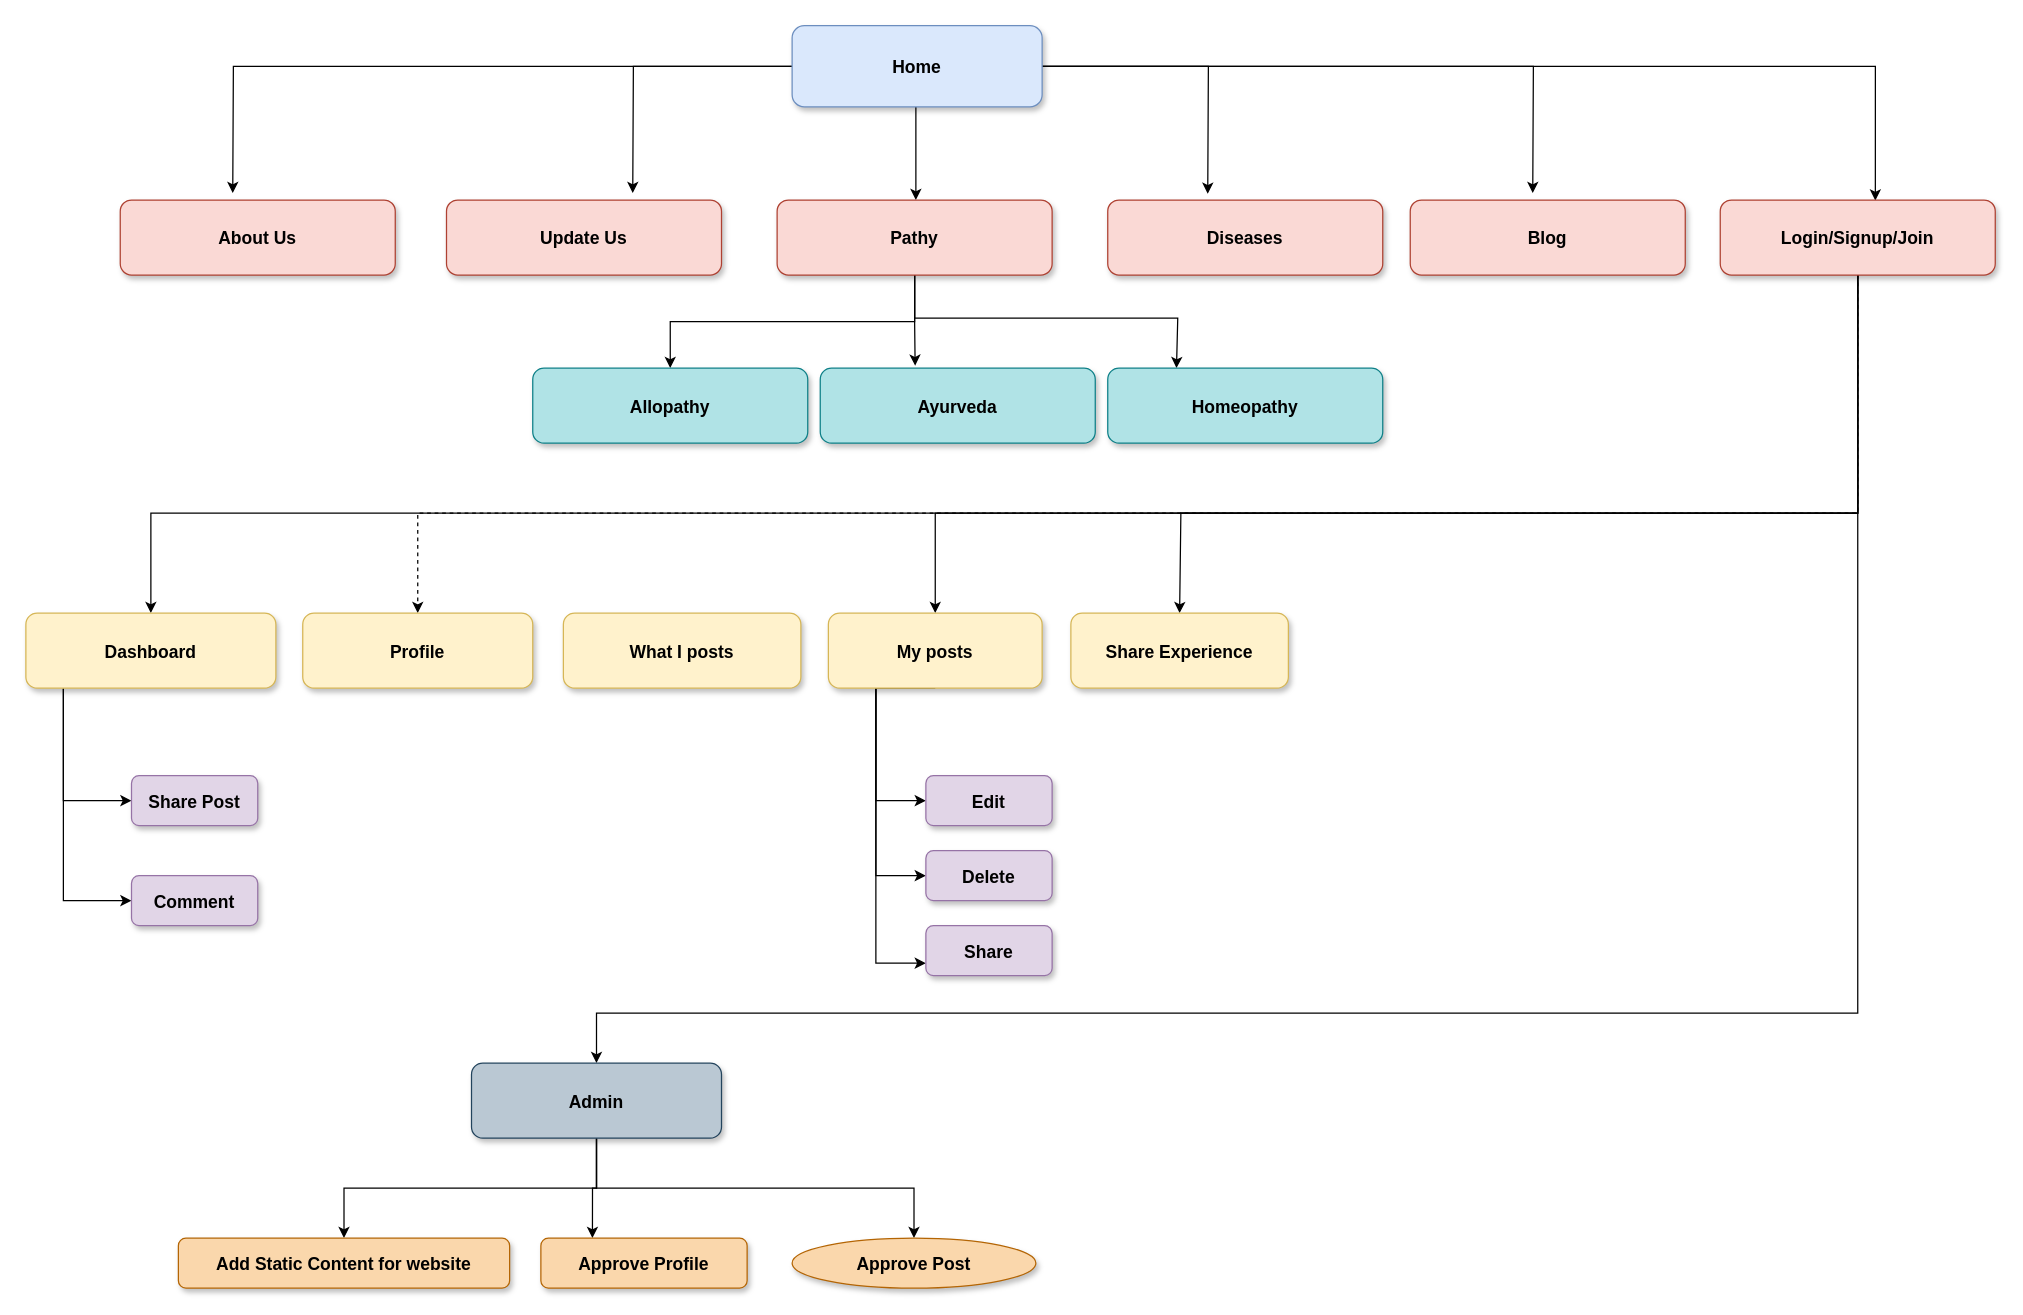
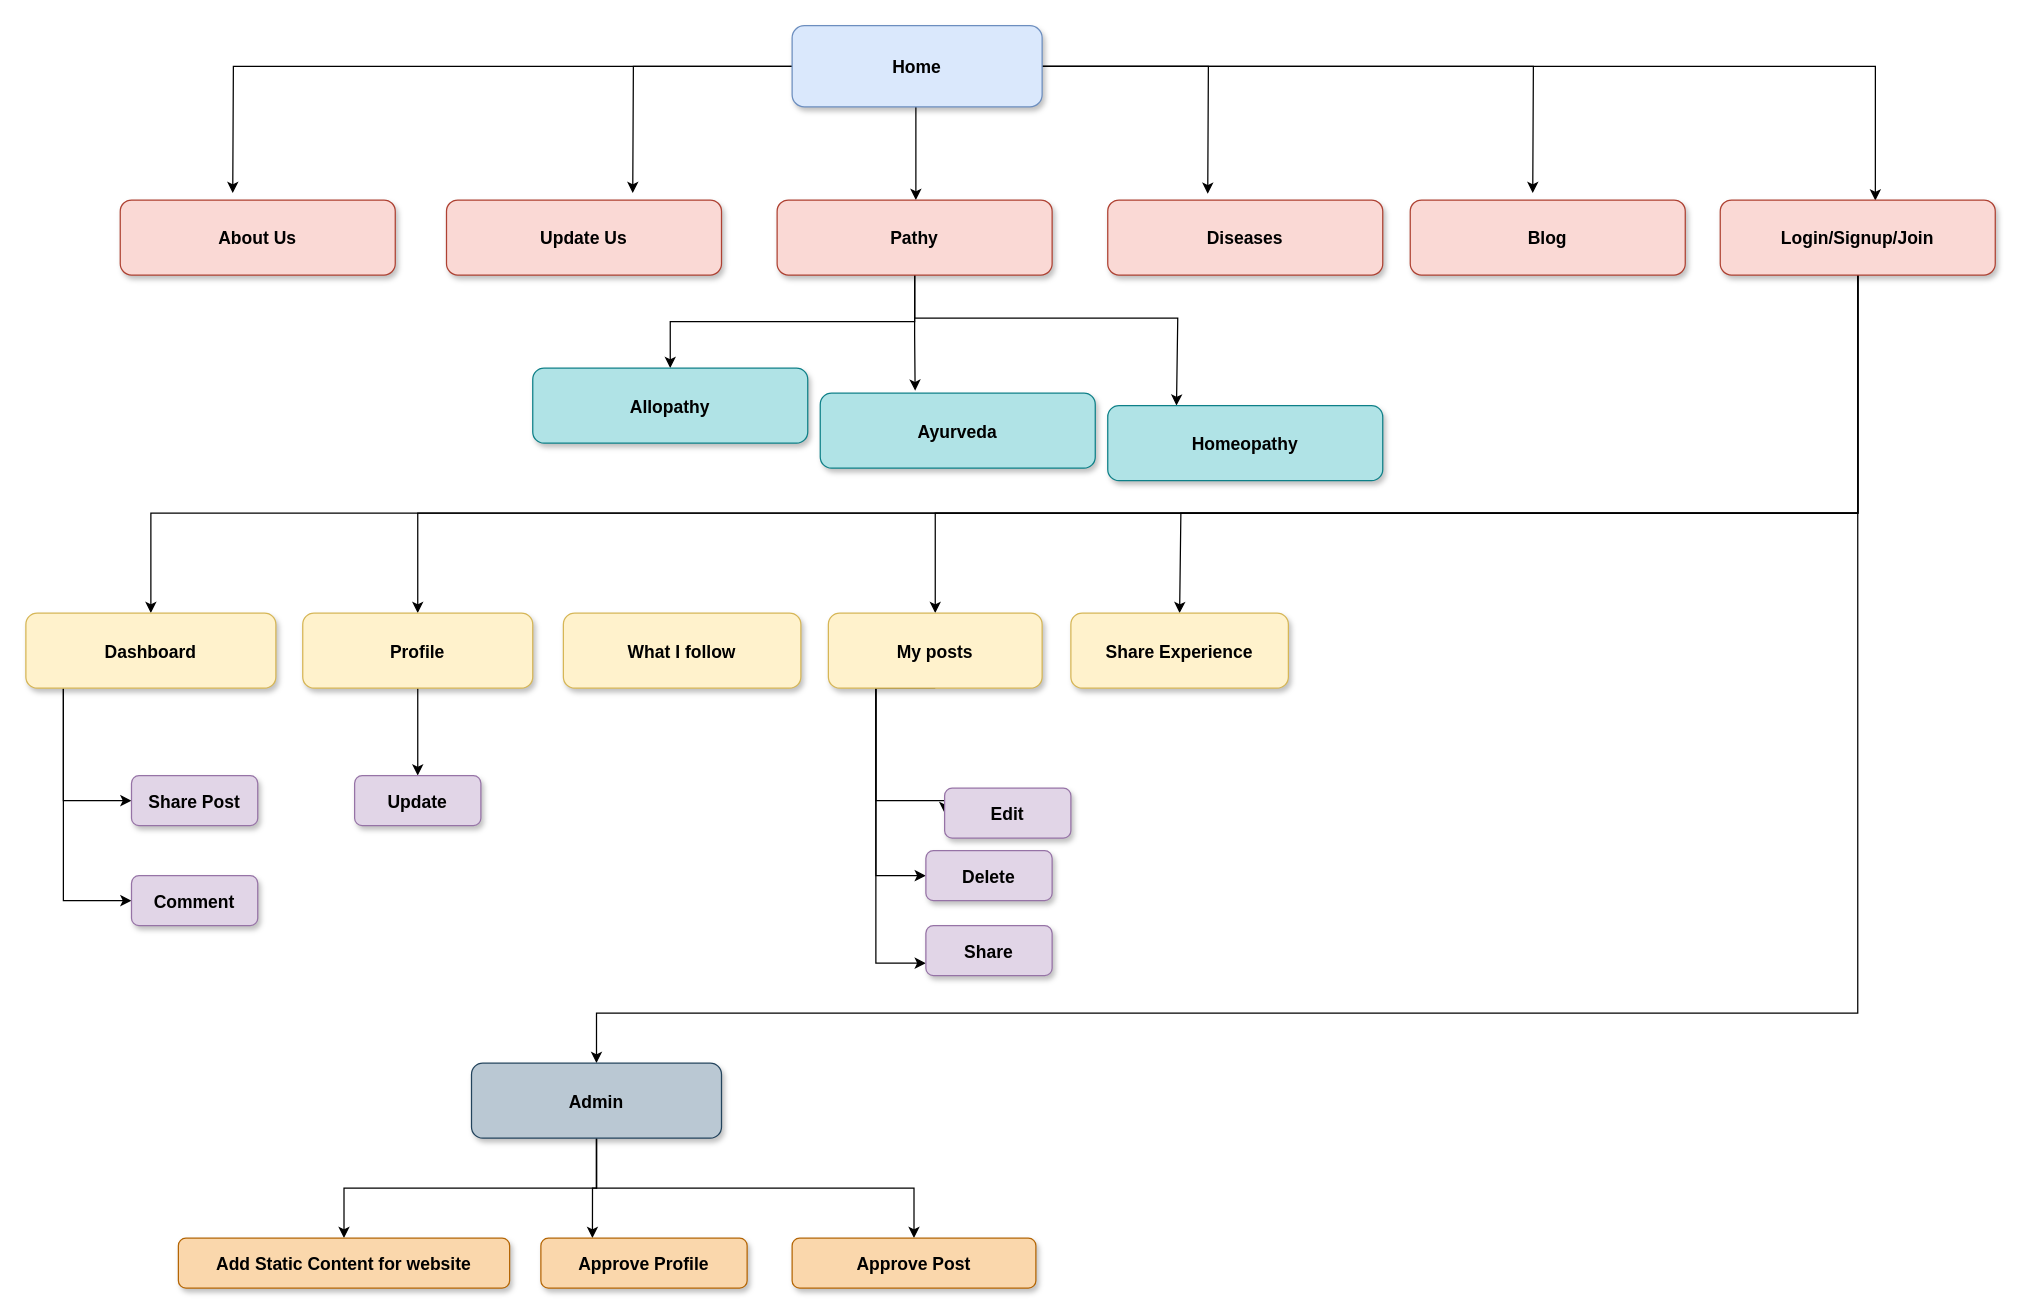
(958, 406) -> (958, 431)
(1245, 406) -> (1245, 443)
(418, 560) -> (418, 560)
(681, 652) -> (681, 652)
none -> (418, 727)
none -> (418, 801)
(989, 801) -> (1008, 813)
(914, 1263) -> (914, 1263)
